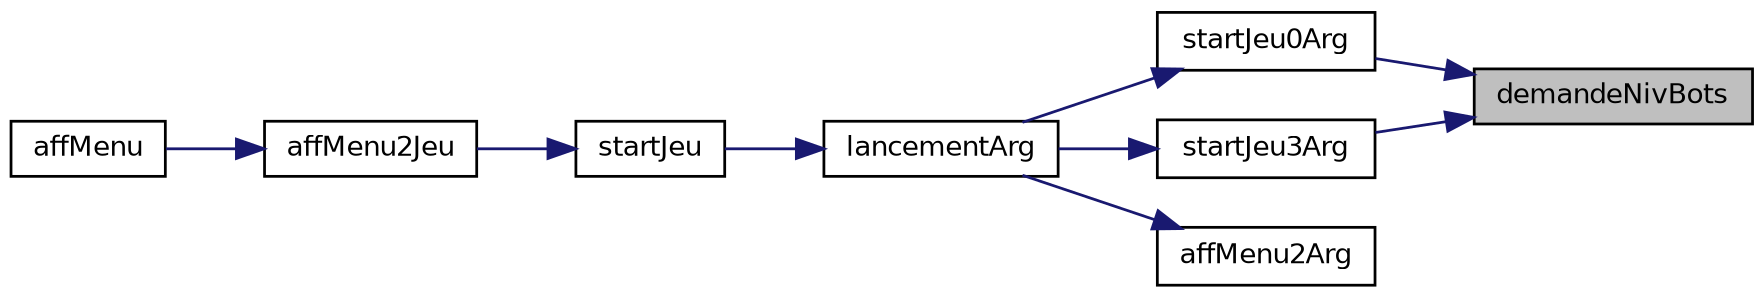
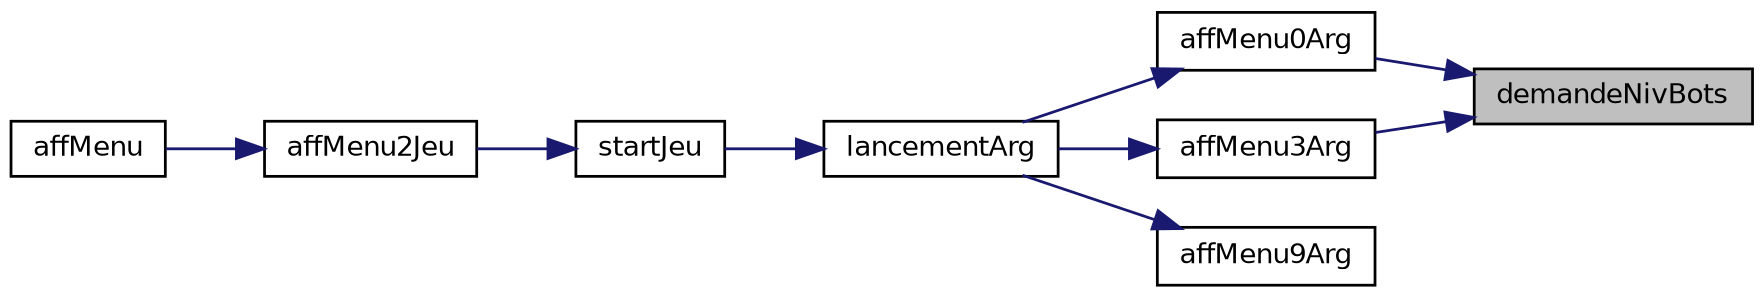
(1266, 41) -> (1266, 41)
(1266, 149) -> (1266, 149)
(1266, 256) -> (1266, 256)
